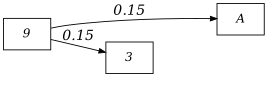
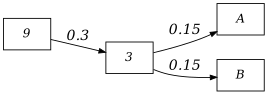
(130, 20) -> (183, 45)
(78, 37) -> (78, 37)
none -> (241, 75)
